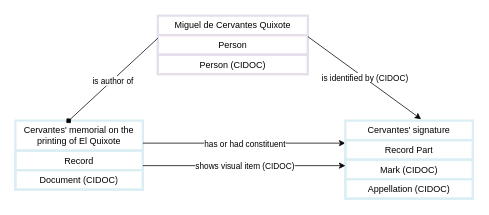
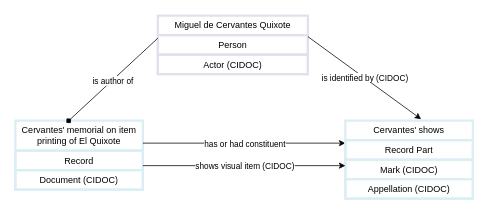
(233, 65) -> (233, 65)
(409, 130) -> (409, 130)
(79, 135) -> (79, 135)
